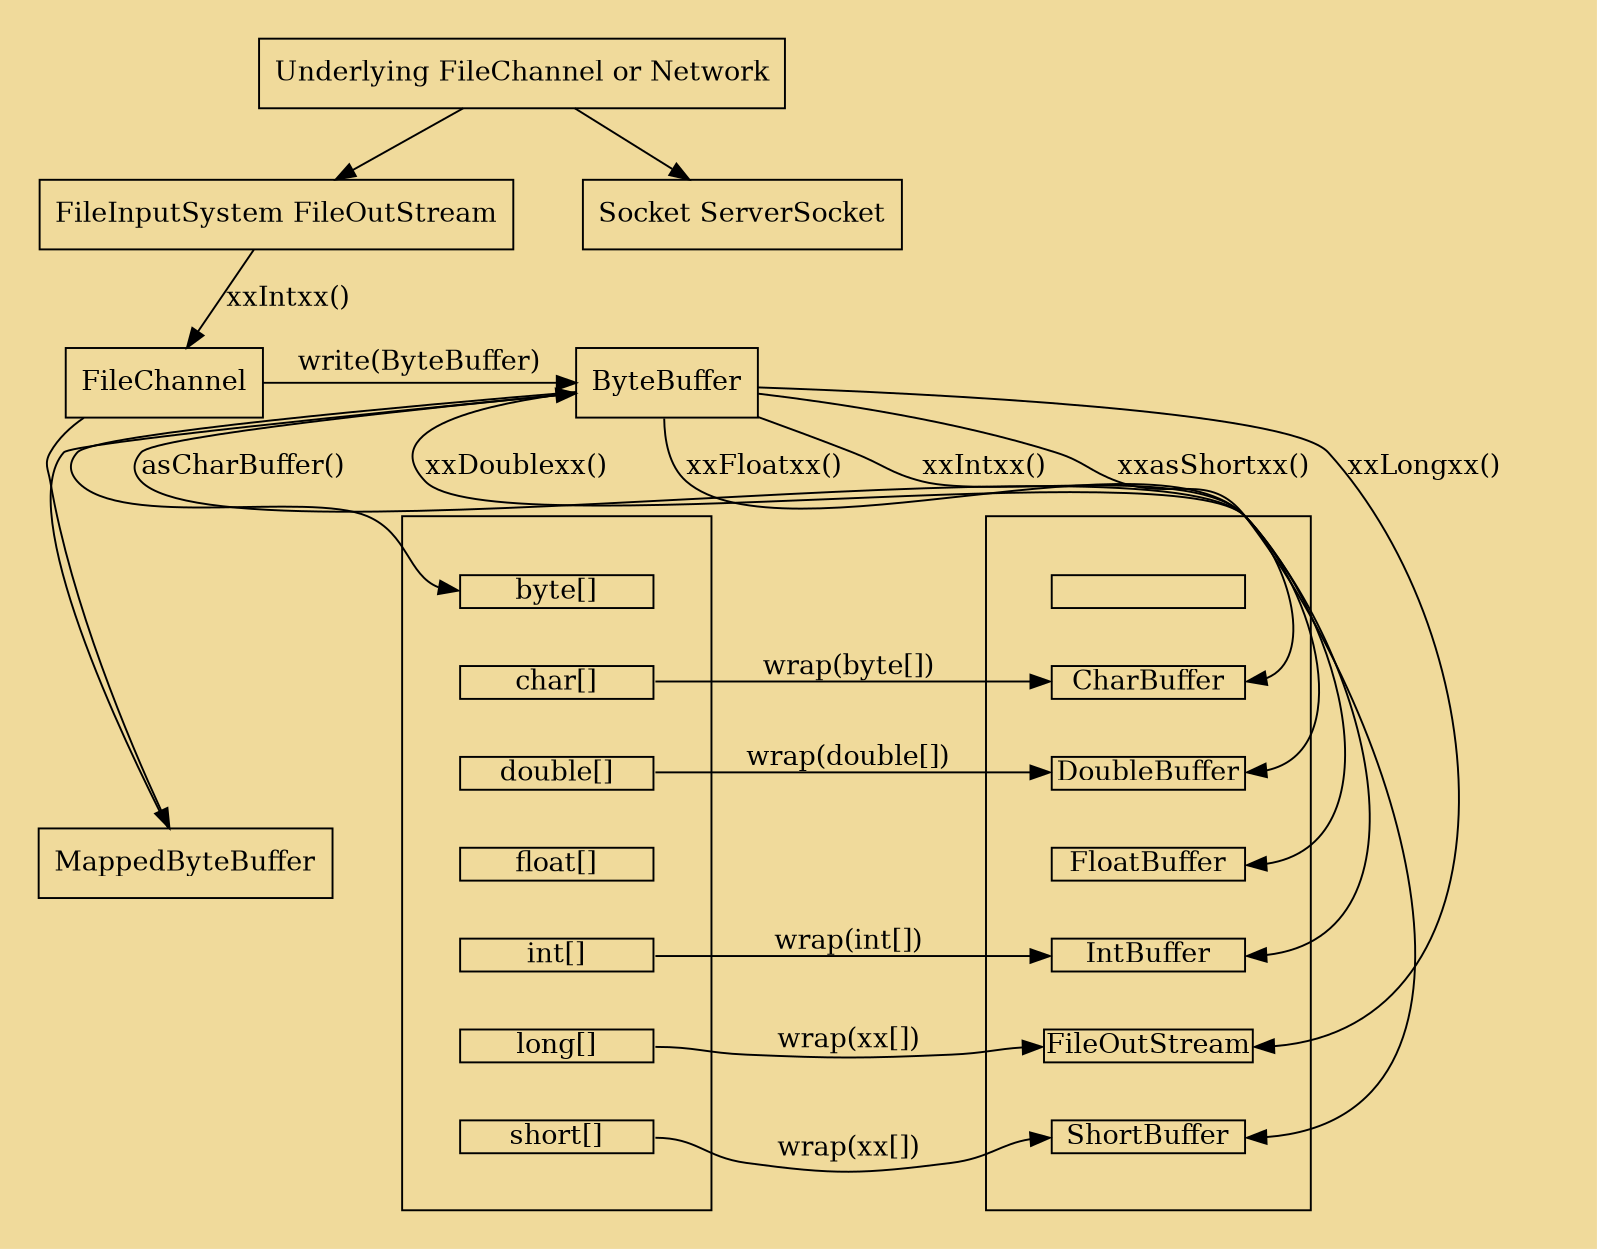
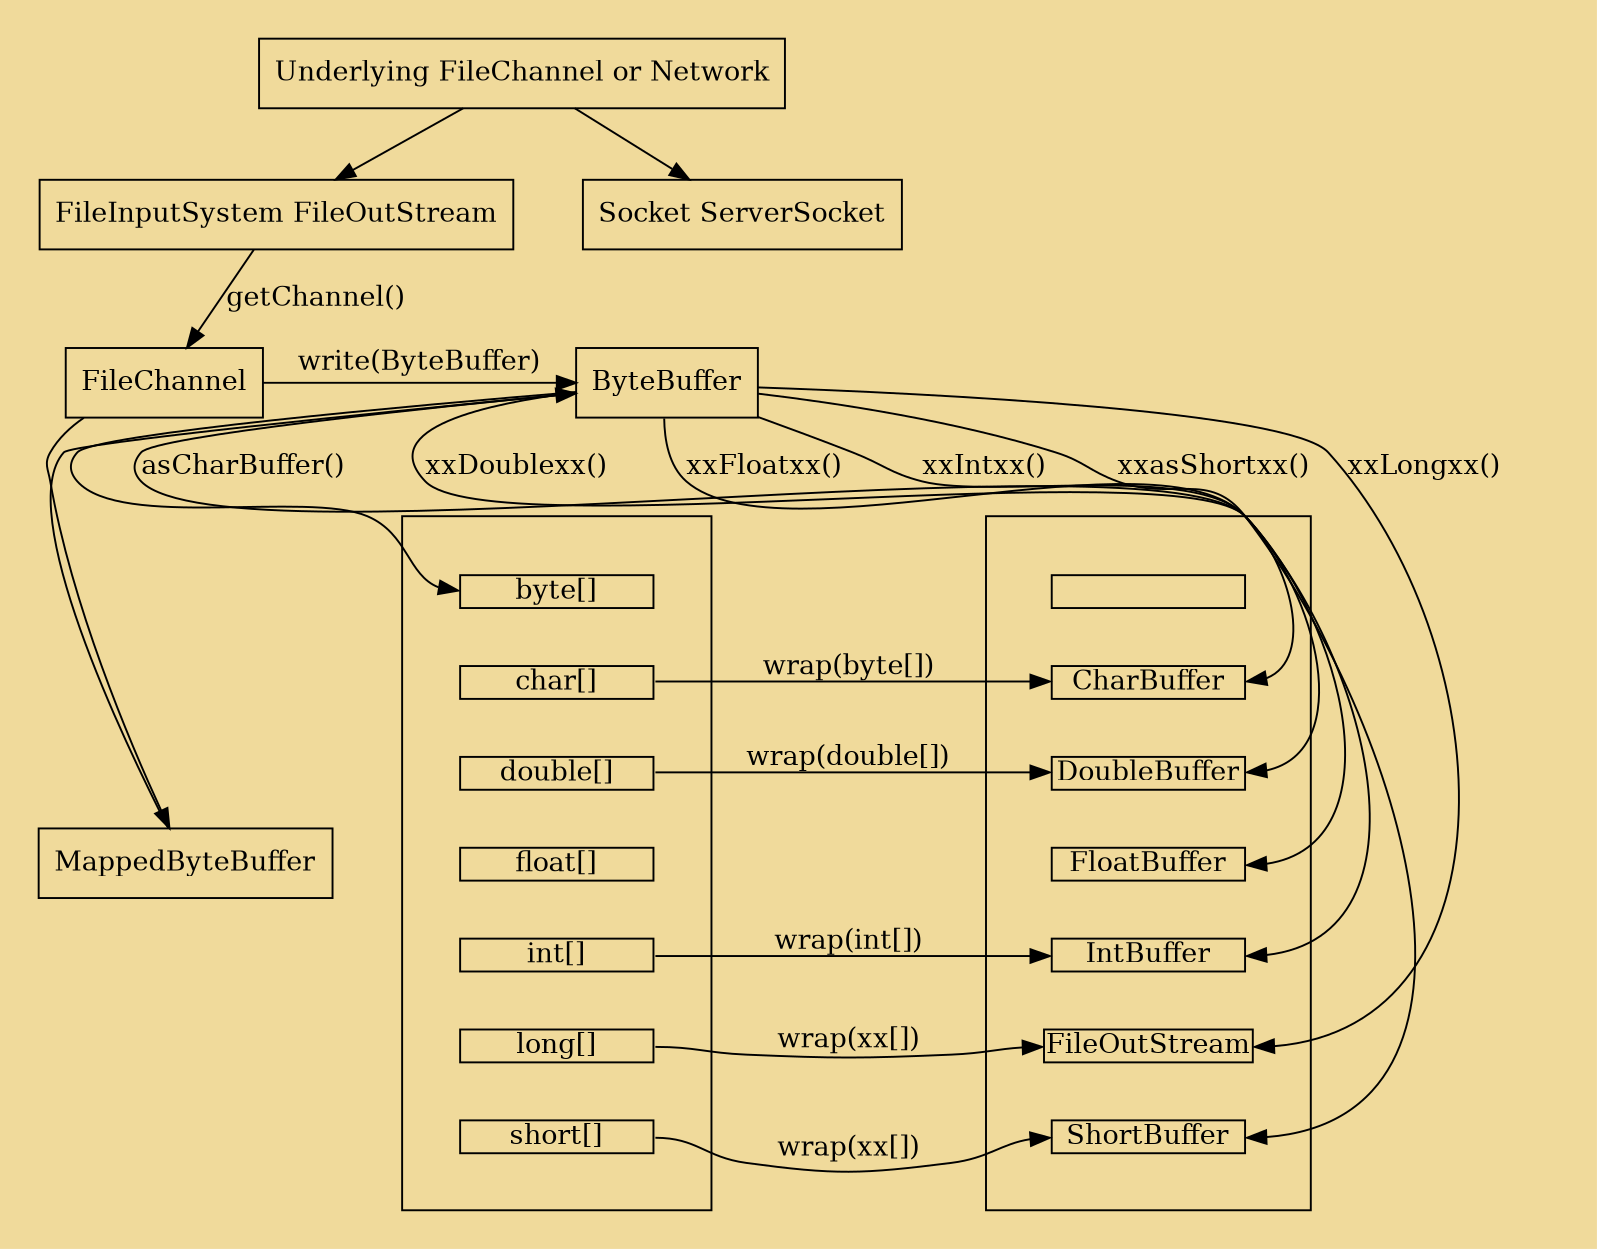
(288, 299) -> (316, 299)
